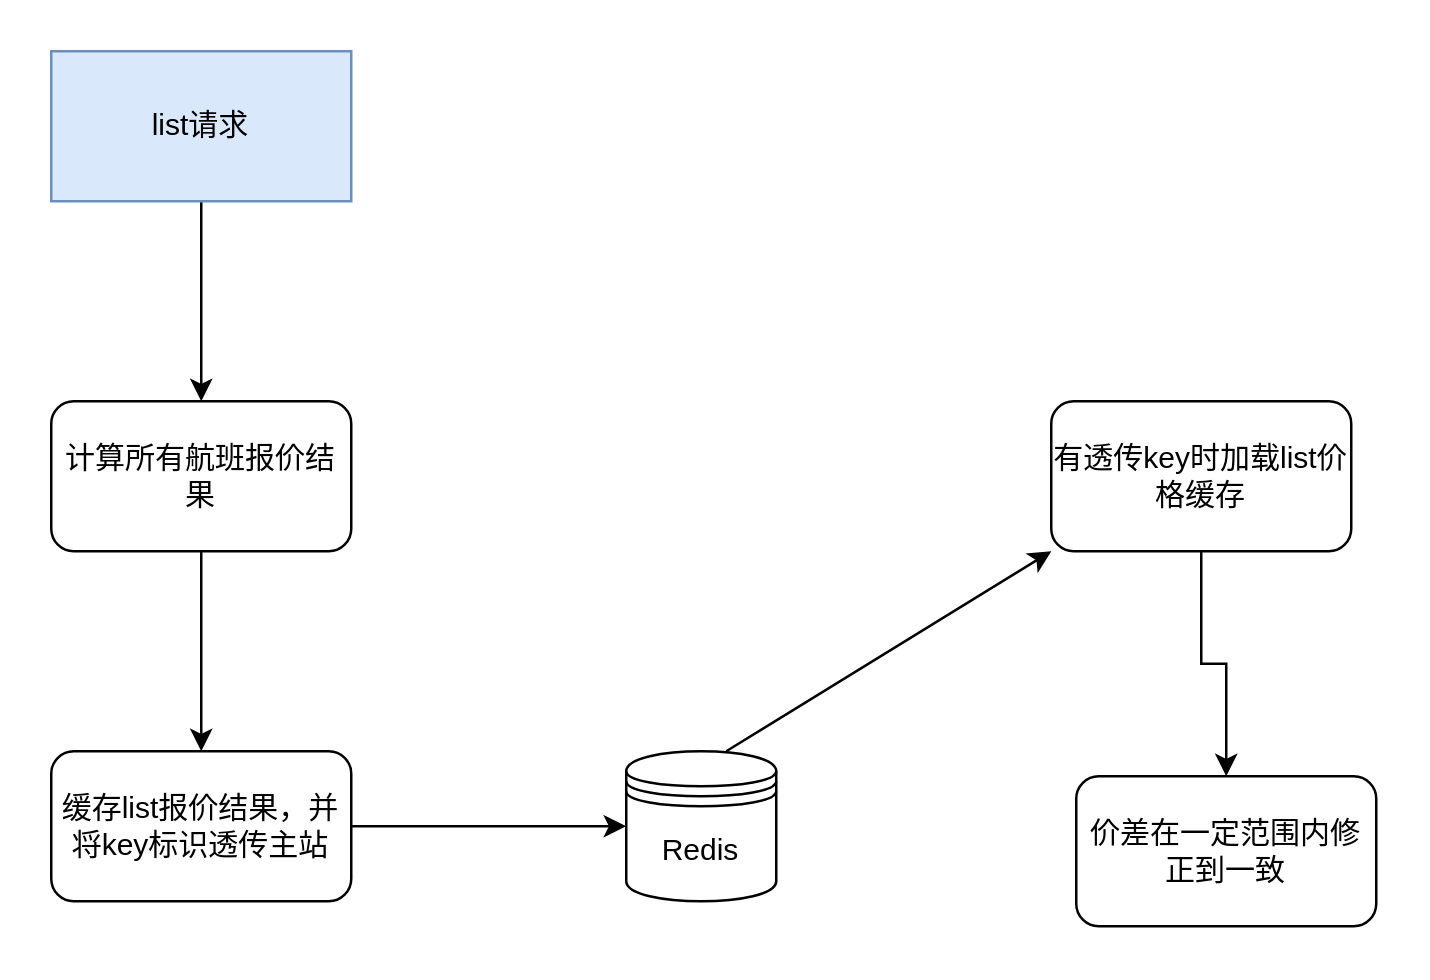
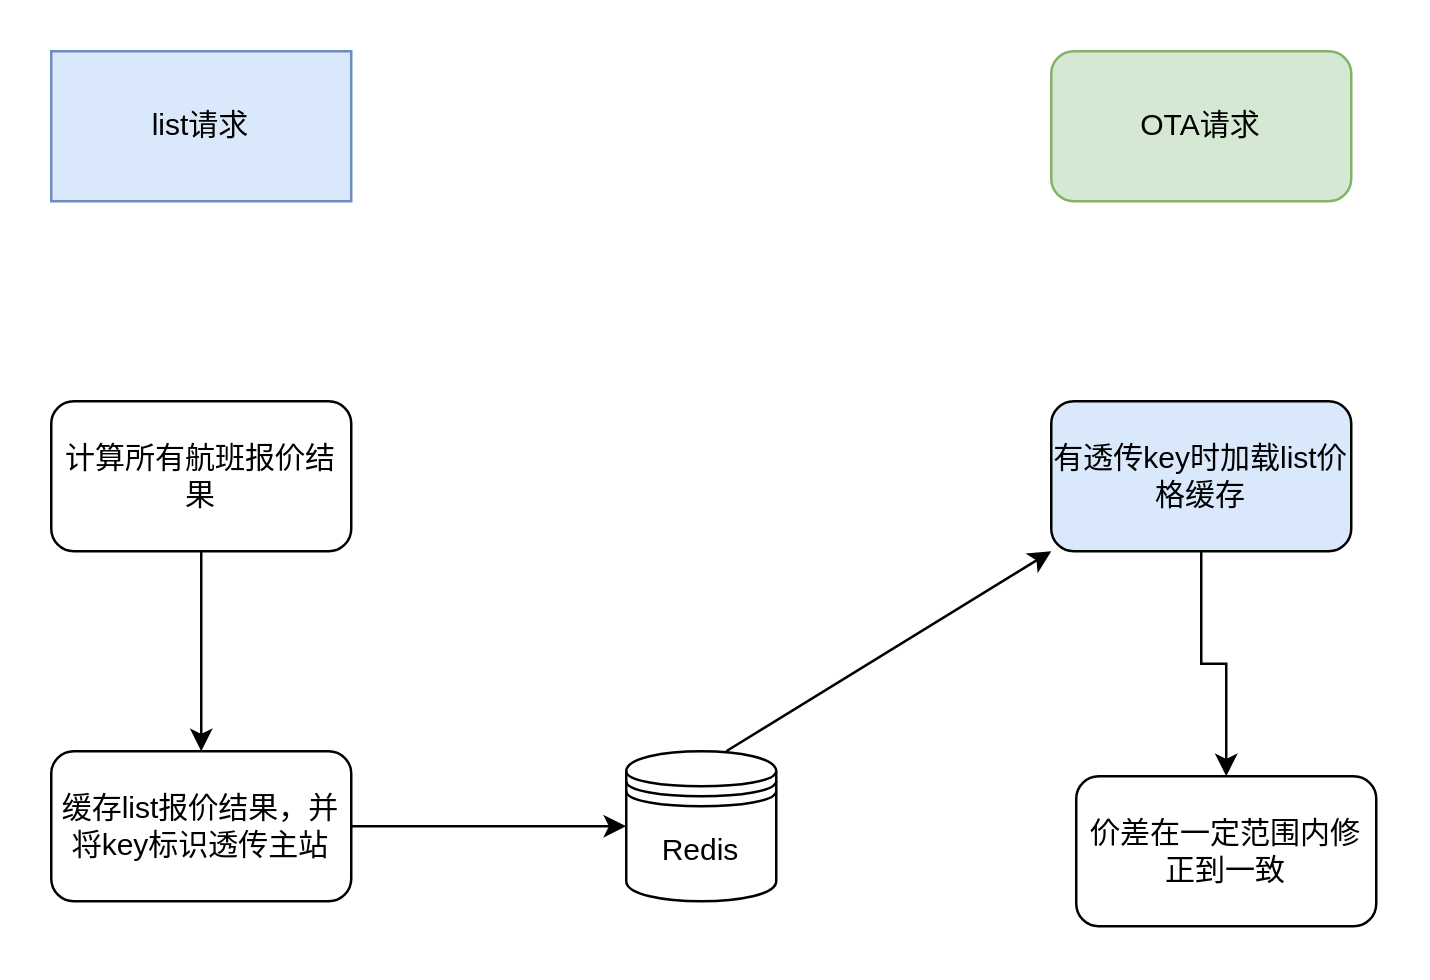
none -> (1201, 126)
(201, 293) -> none
(1201, 476) -> (1201, 476)
